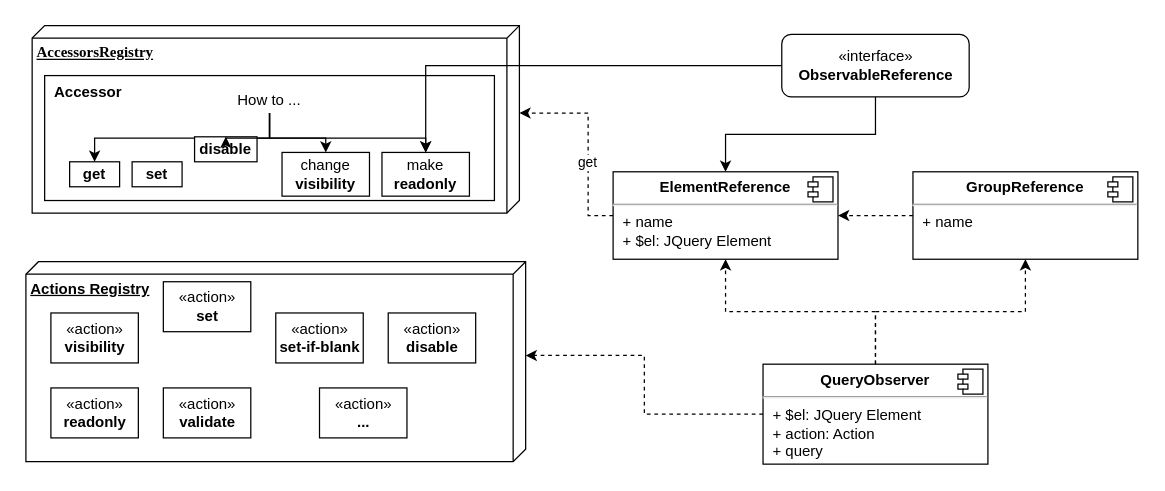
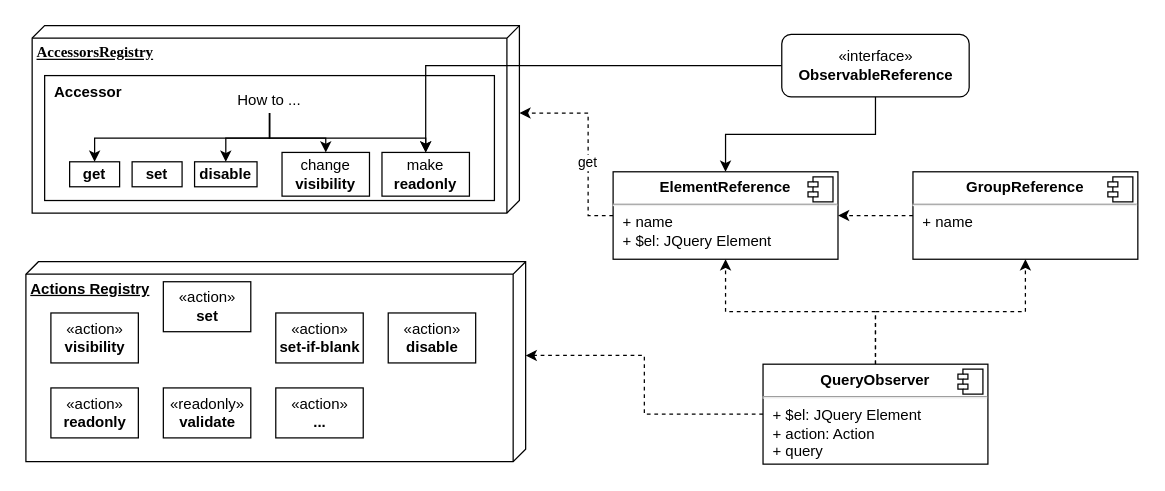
(226, 149) -> (226, 174)
(208, 413) -> (208, 413)
(363, 413) -> (319, 413)
